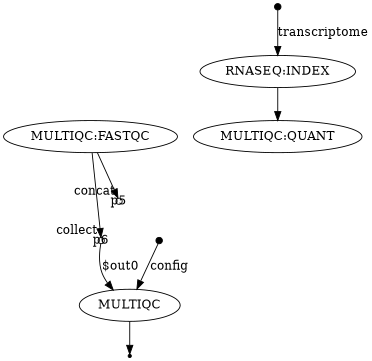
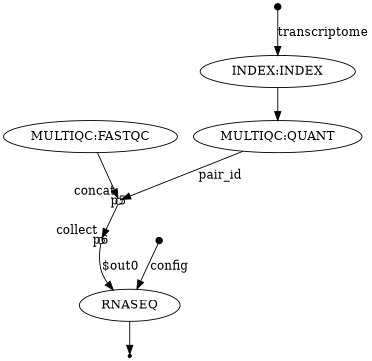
(278, 72) -> (278, 72)
none -> (187, 174)
(96, 191) -> (112, 217)
(130, 305) -> (130, 305)
